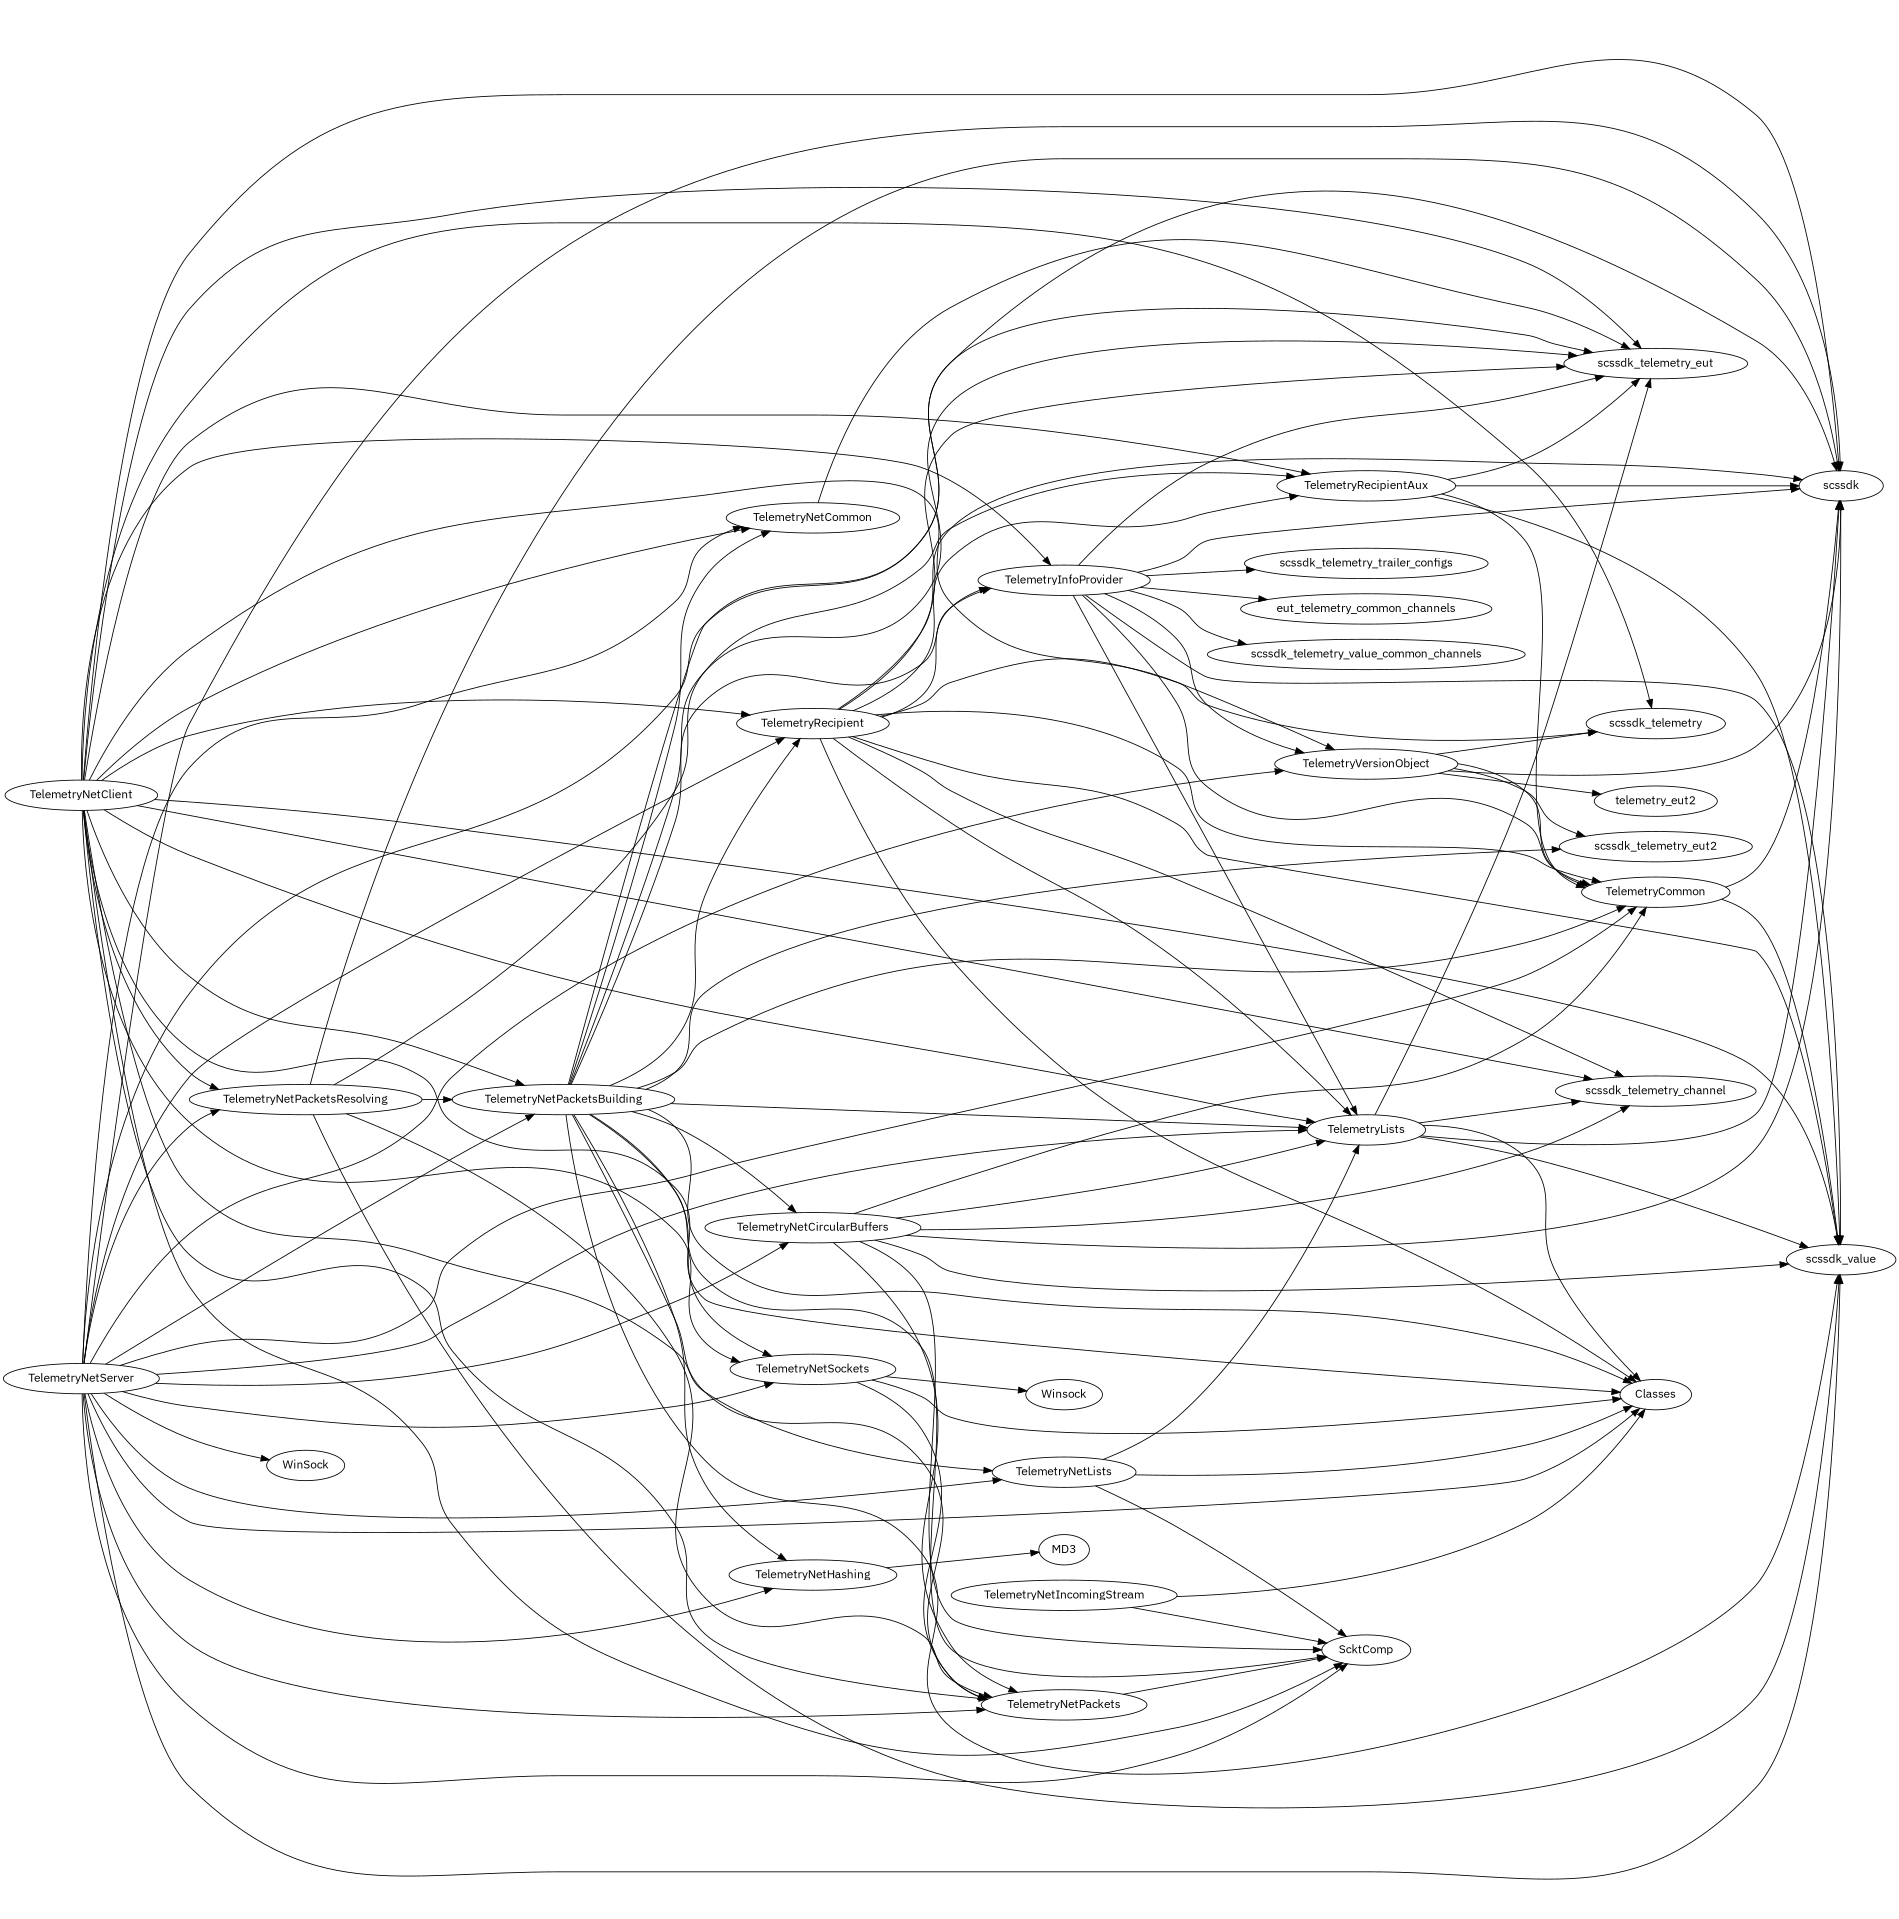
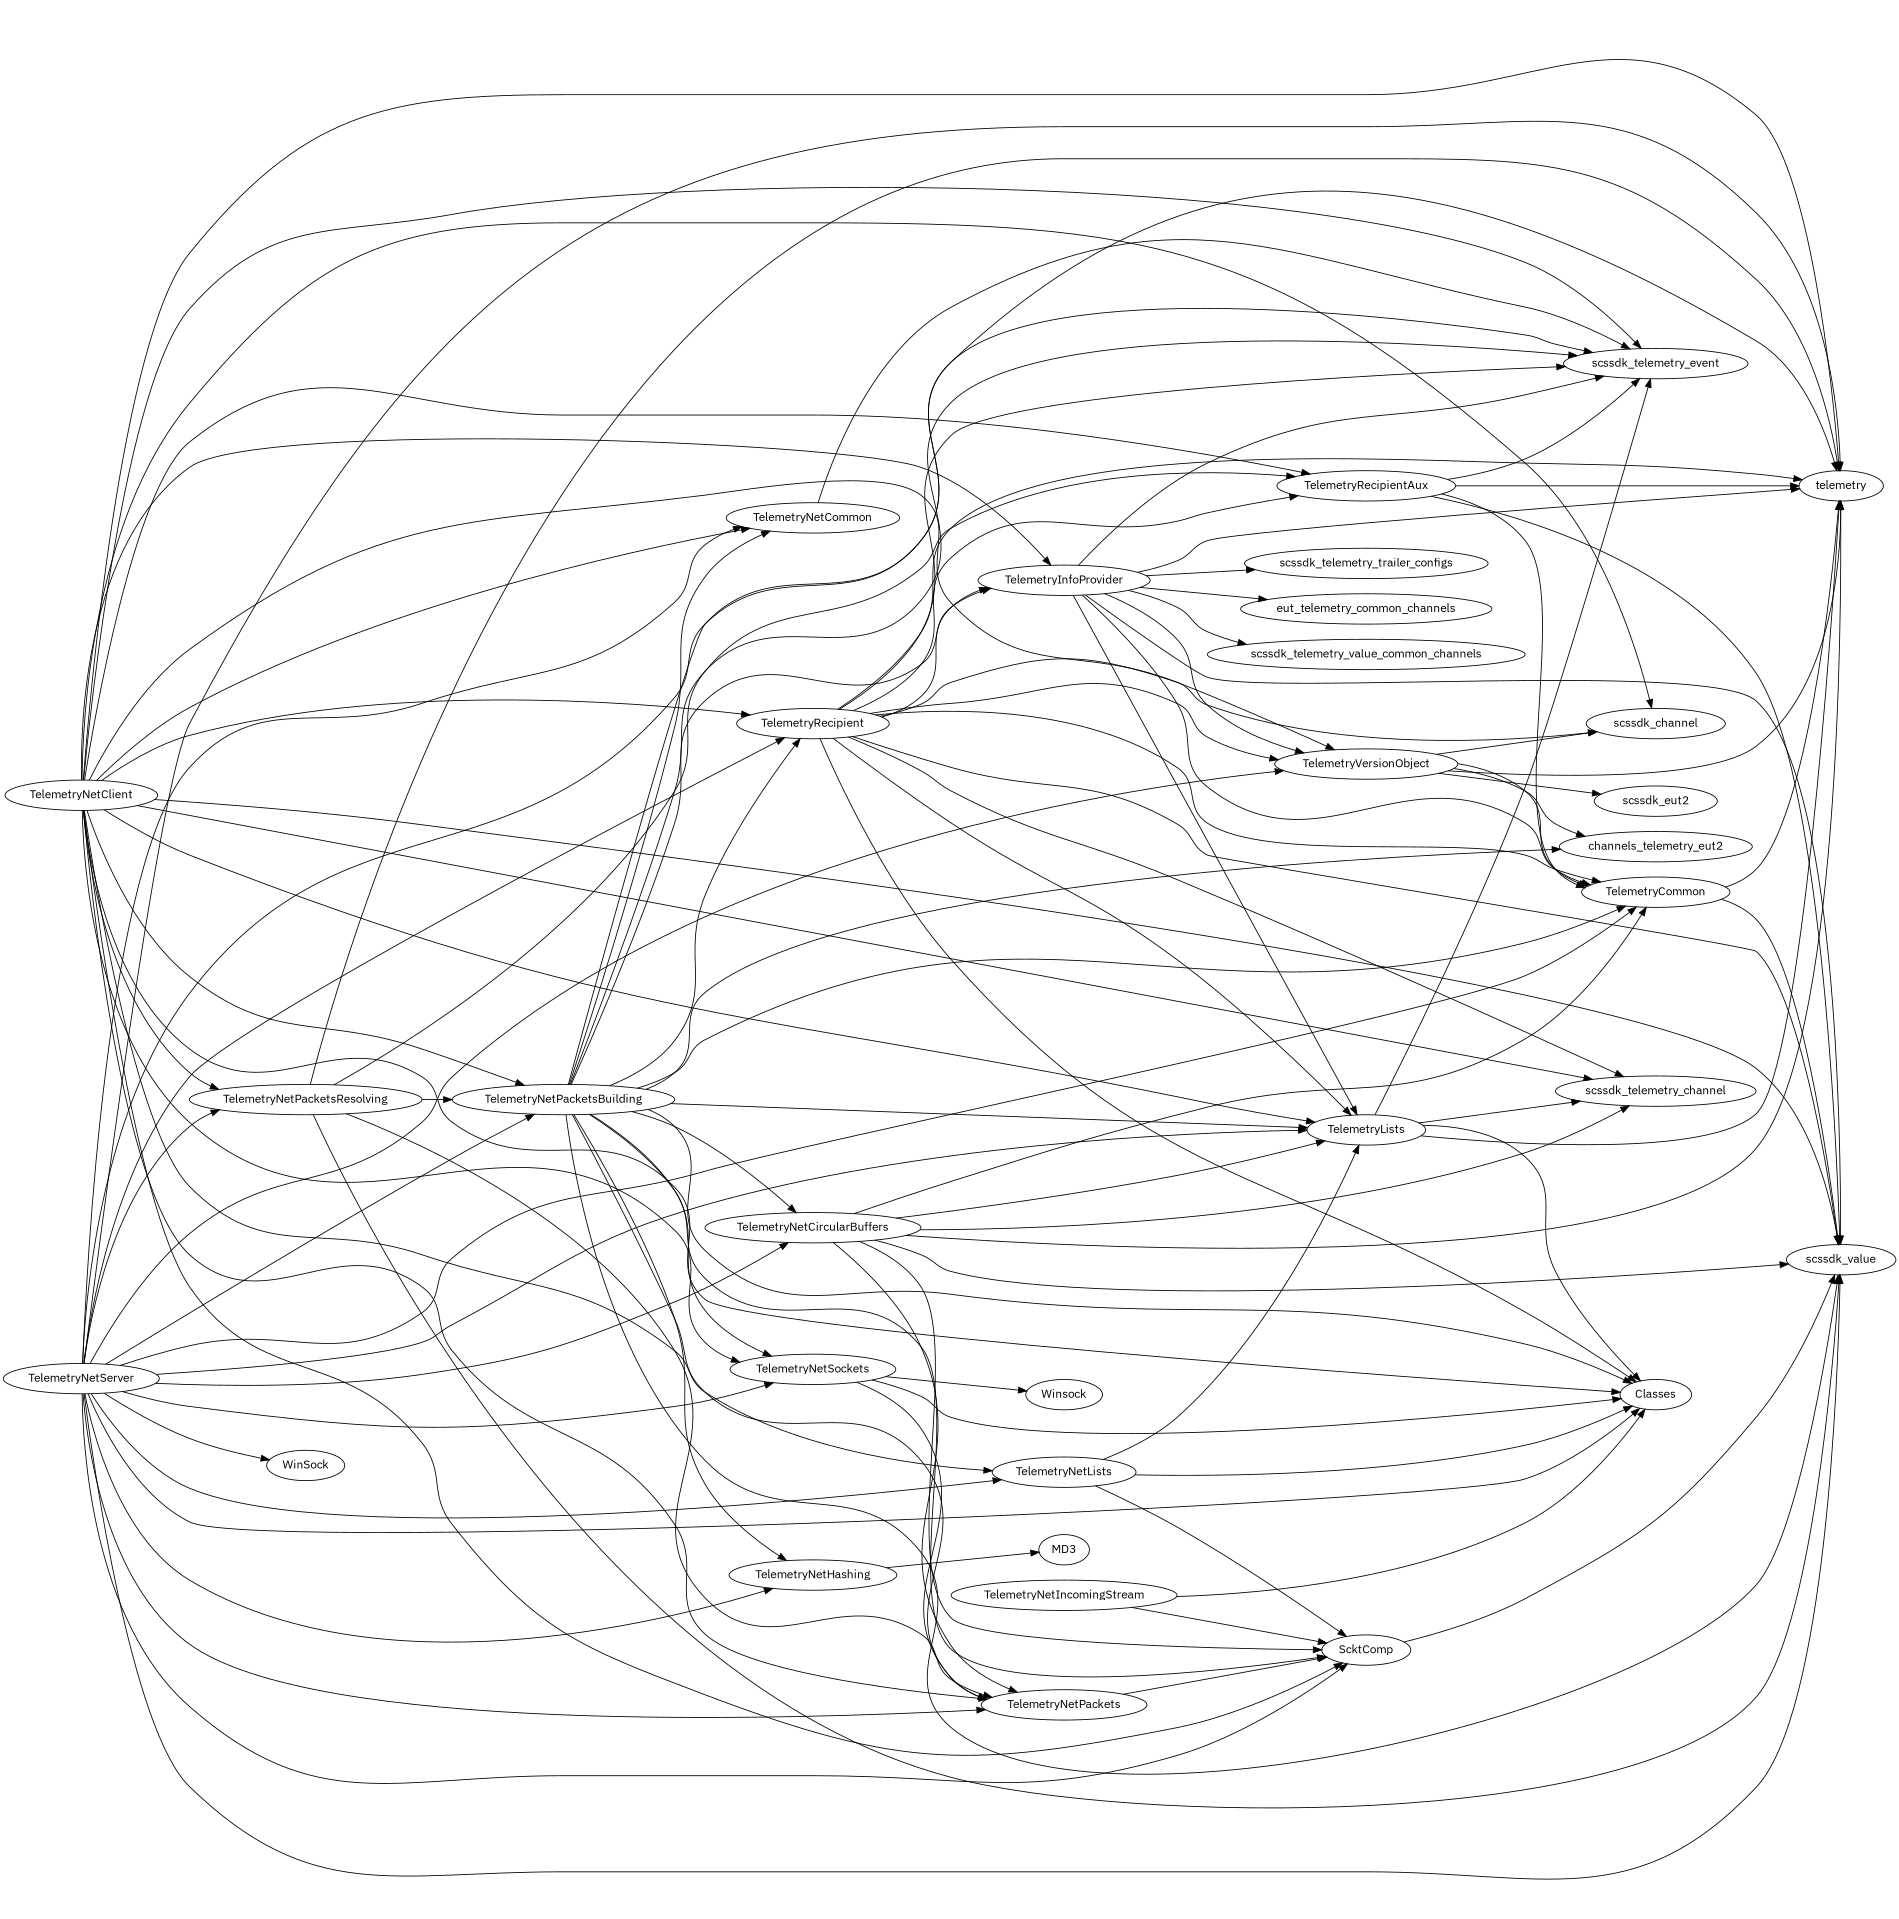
(1656, 364) -> (1656, 364)
(1841, 486) -> (1841, 486)
none -> (1080, 684)
(1656, 724) -> (1656, 724)
(1656, 801) -> (1656, 801)
(1656, 847) -> (1656, 847)
(1612, 1181) -> (1662, 1514)
